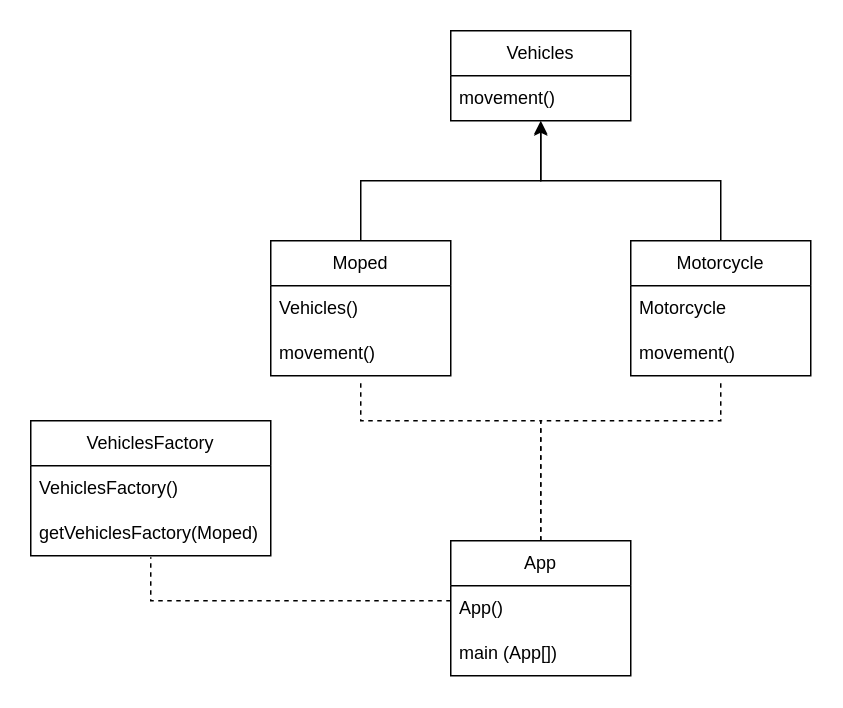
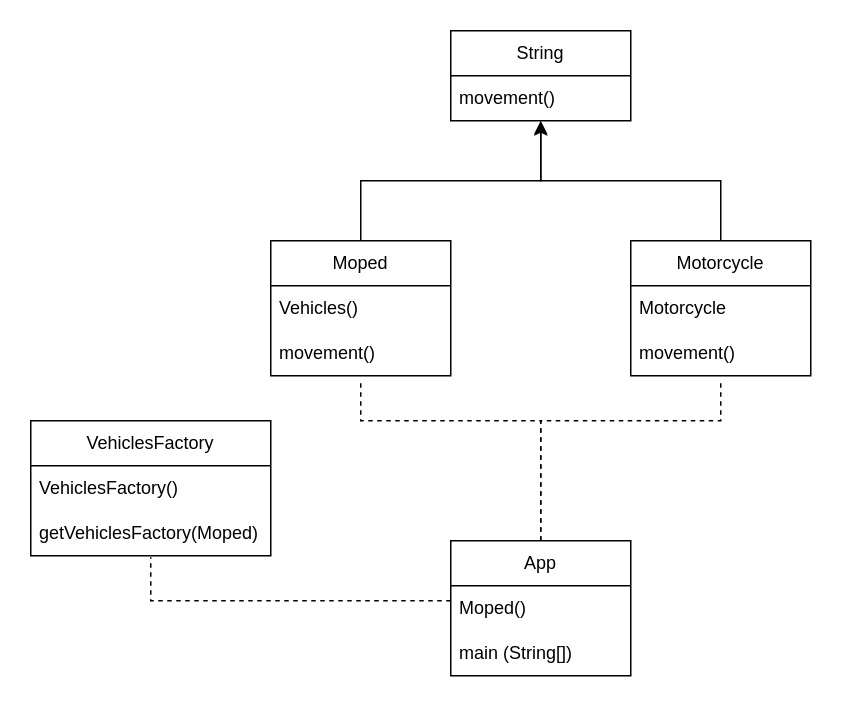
(541, 53) -> (541, 53)
(485, 608) -> (495, 608)
(516, 653) -> (528, 653)
